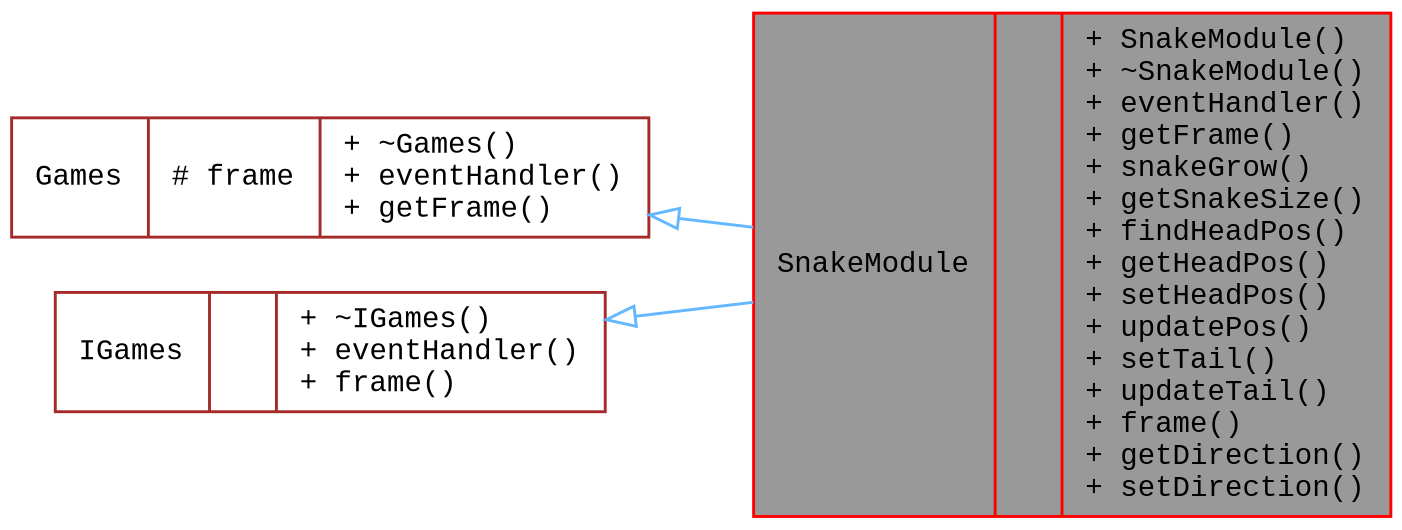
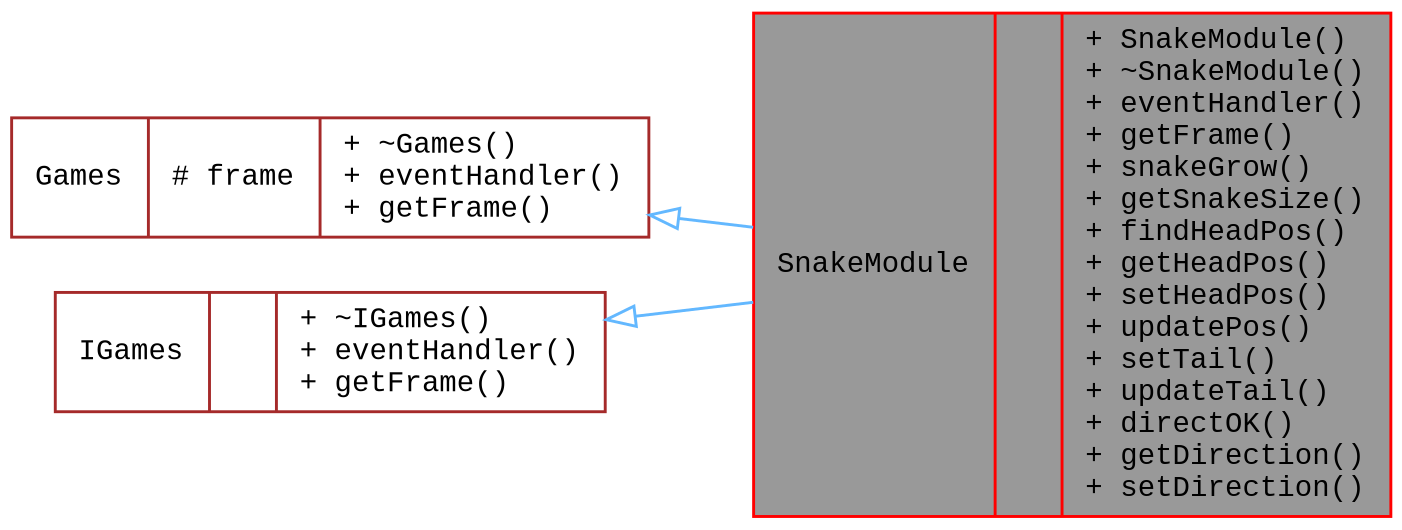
(380, 383) -> (406, 383)
(1165, 423) -> (1192, 423)
